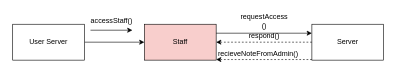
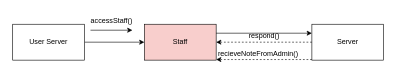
(264, 21) -> none
